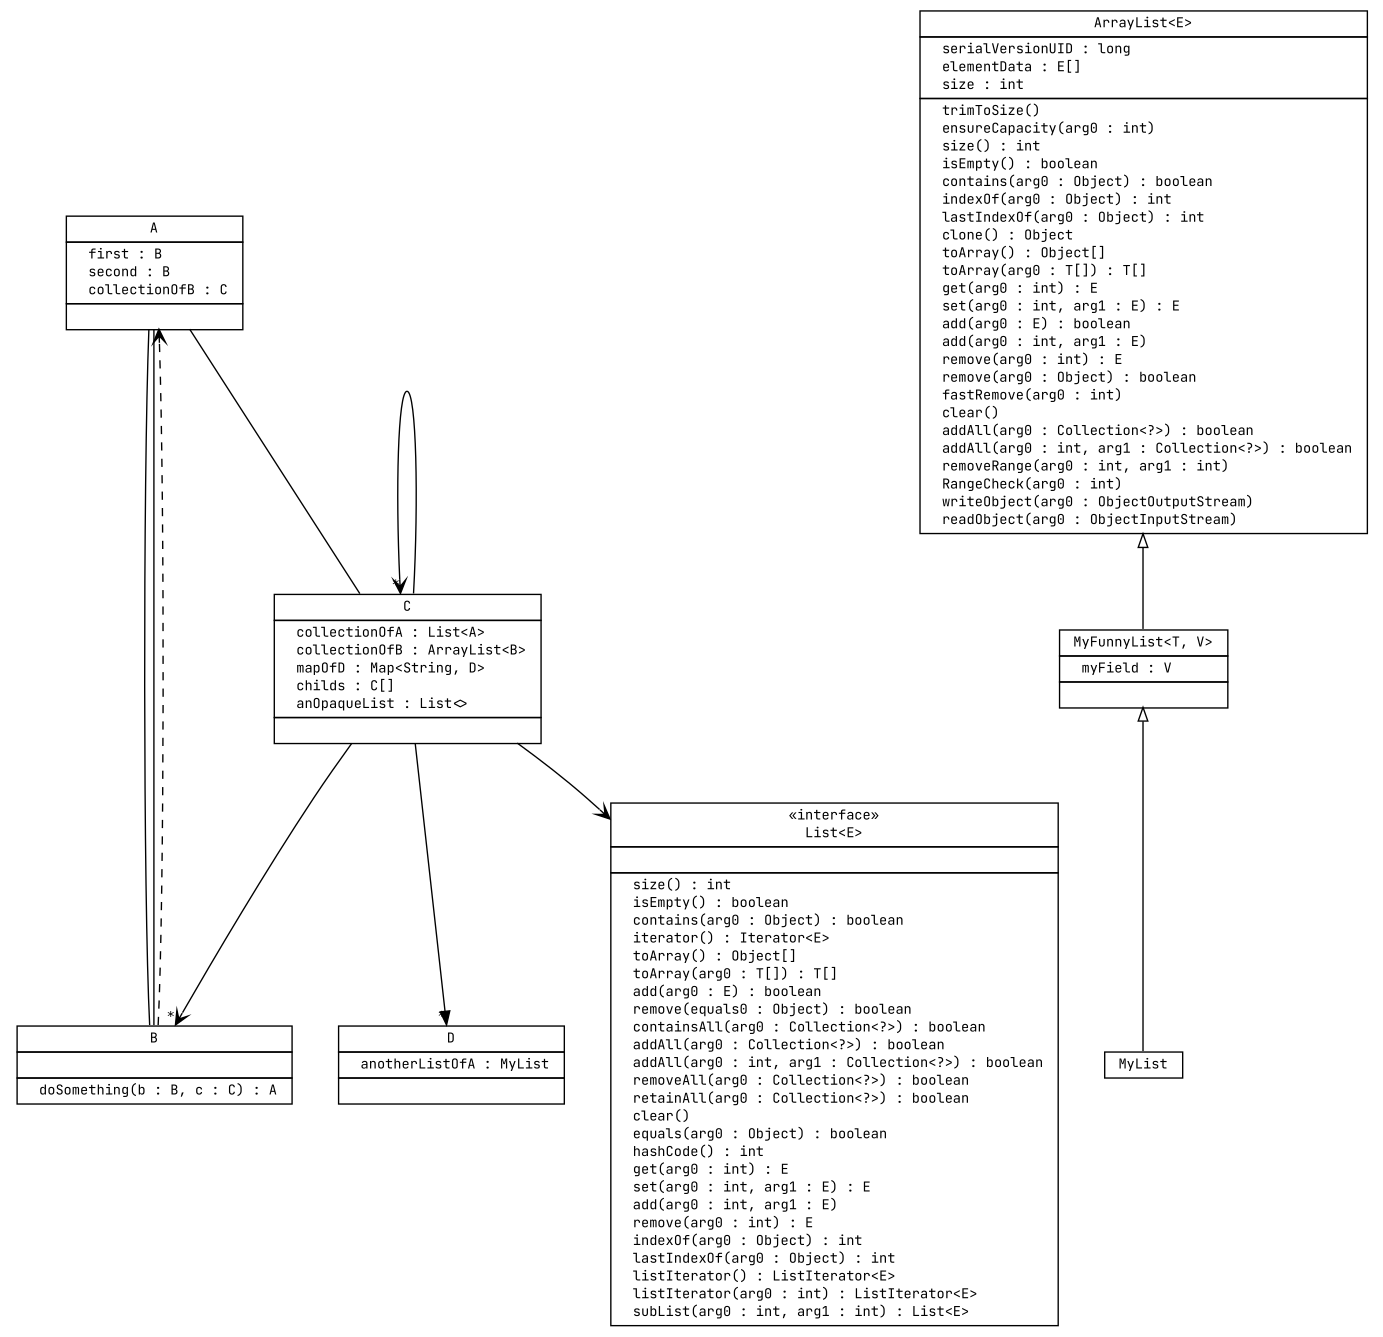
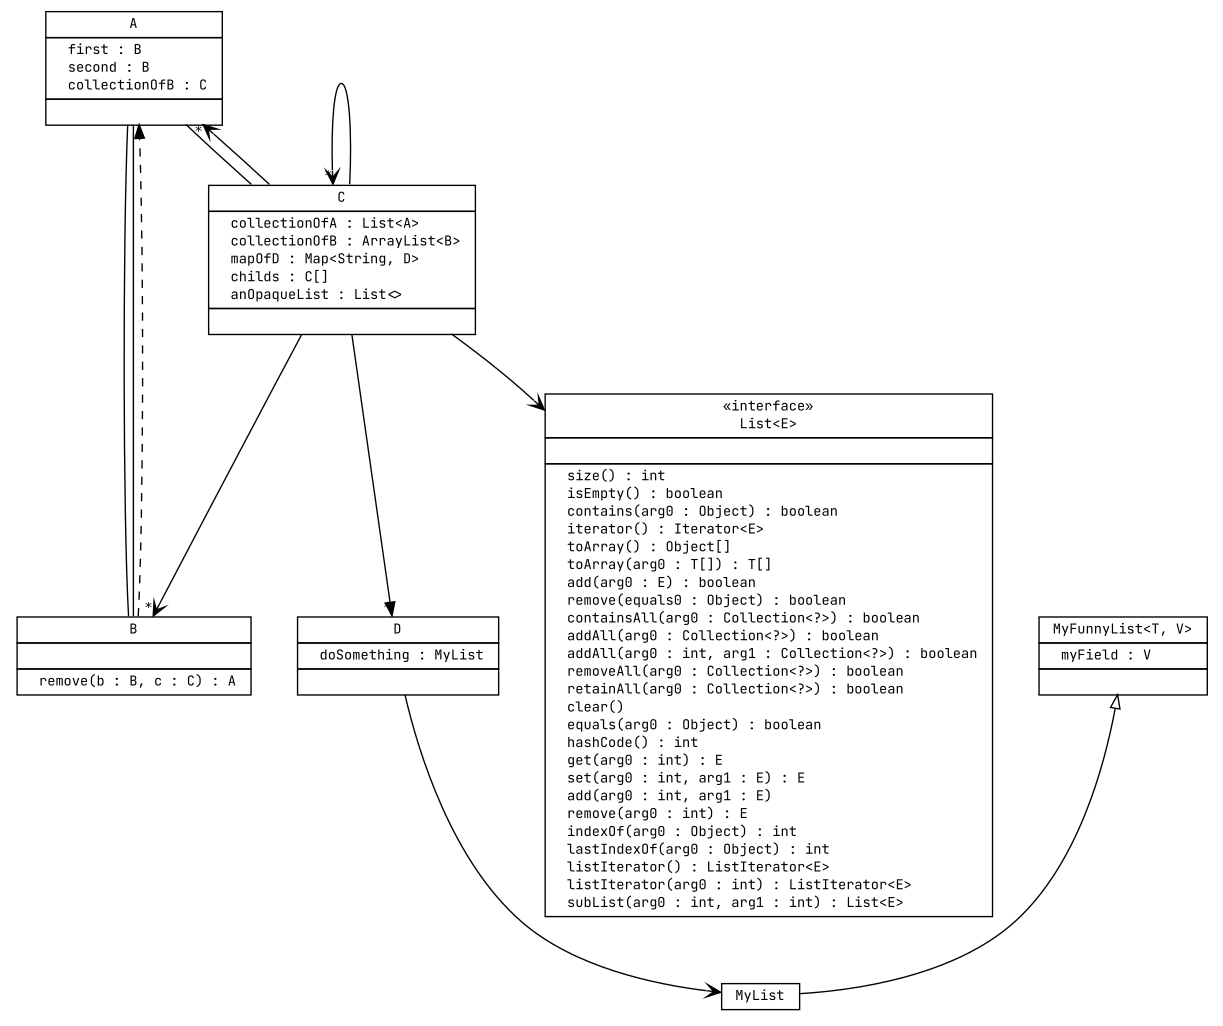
none -> (242, 159)
(1143, 272) -> none
(163, 684) -> (143, 377)
none -> (501, 901)
(451, 1064) -> (398, 655)
(155, 1090) -> (134, 681)
